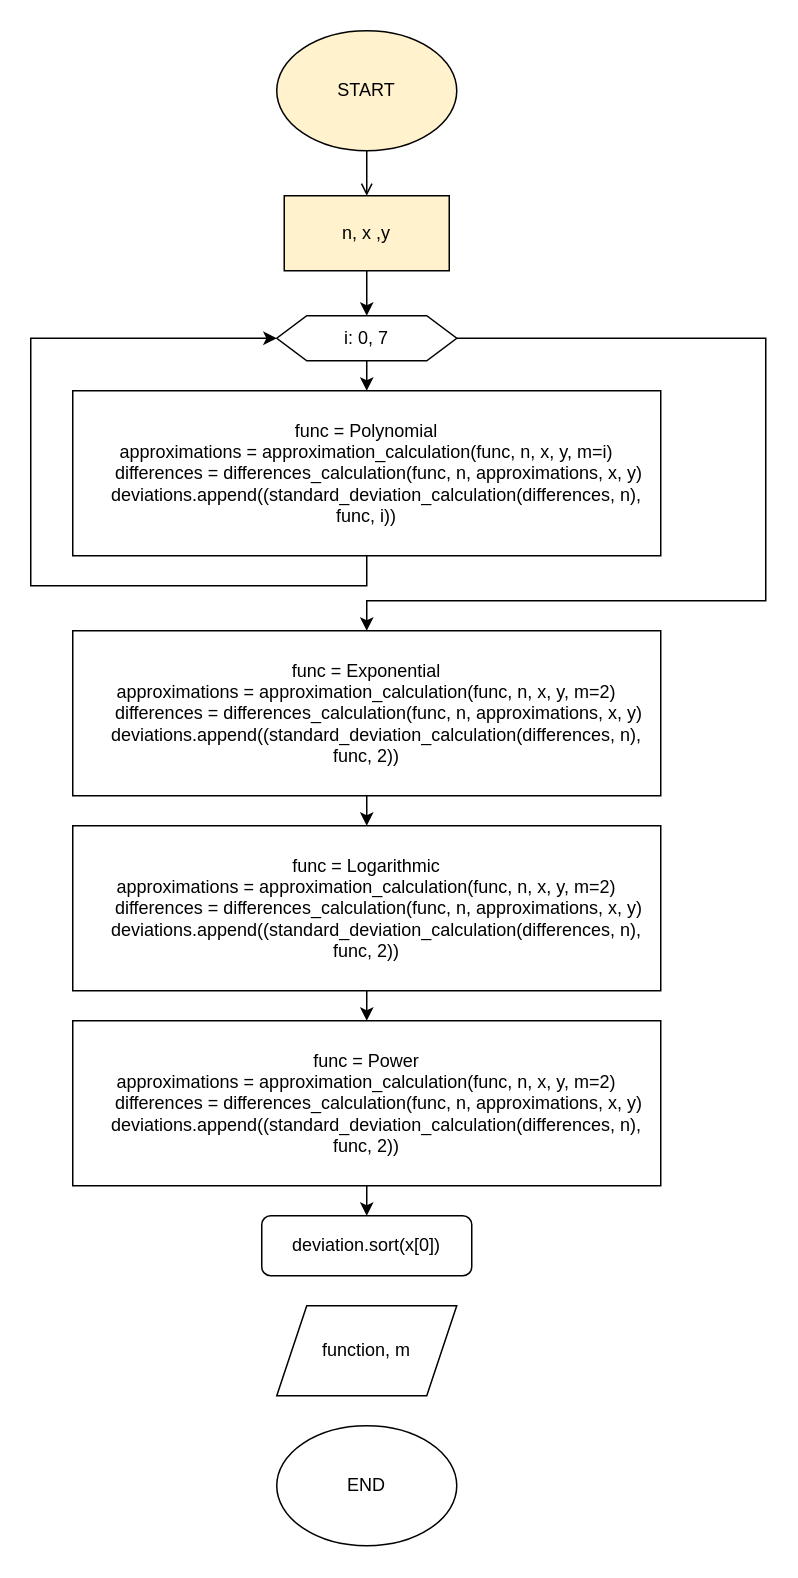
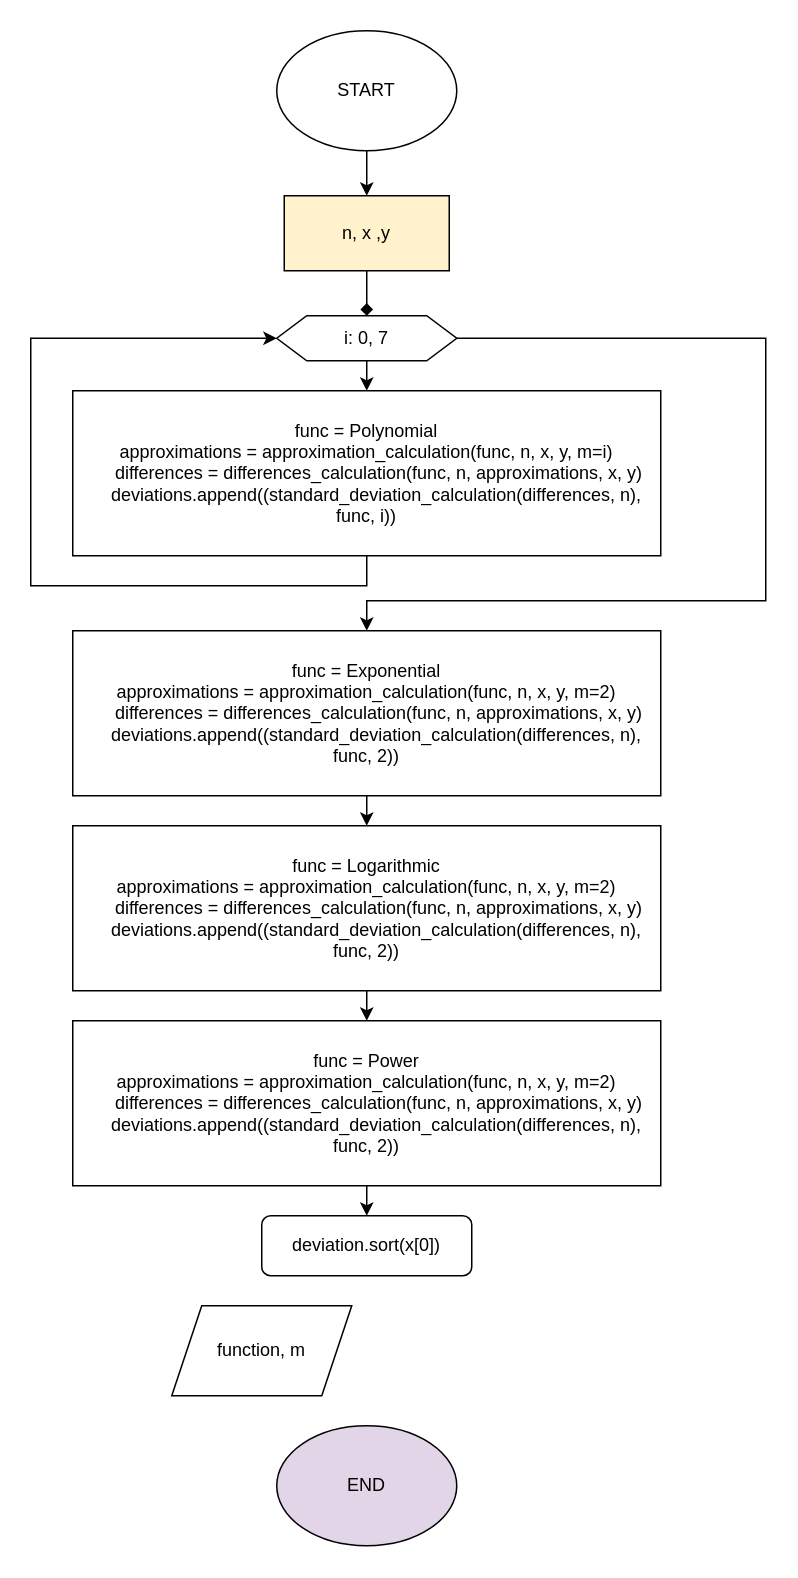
(367, 91) -> (367, 91)
(367, 186) -> (367, 184)
(367, 304) -> (367, 303)
(367, 1351) -> (262, 1351)
(367, 1486) -> (367, 1486)
